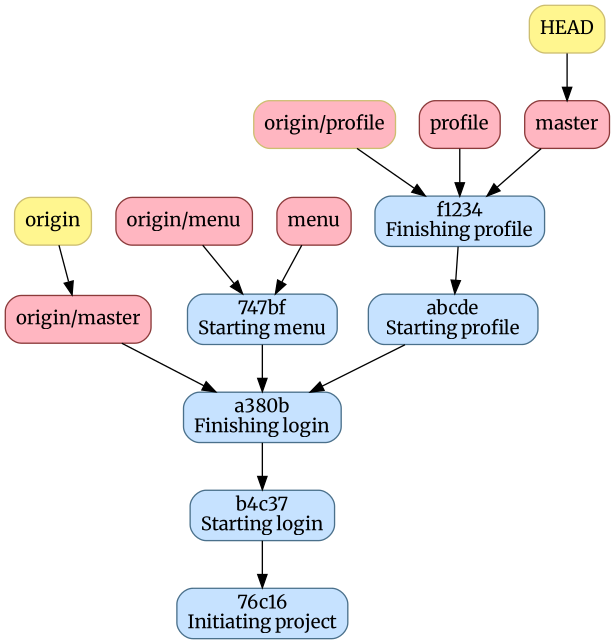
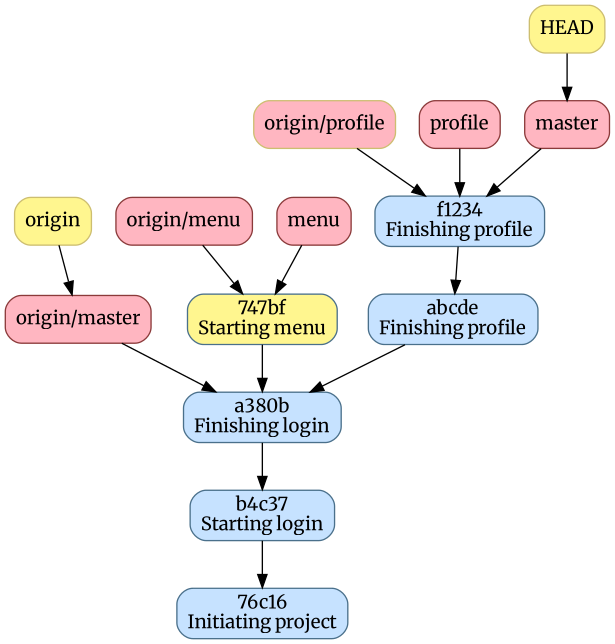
(262, 319) -> (262, 319)
(453, 319) -> (453, 319)
